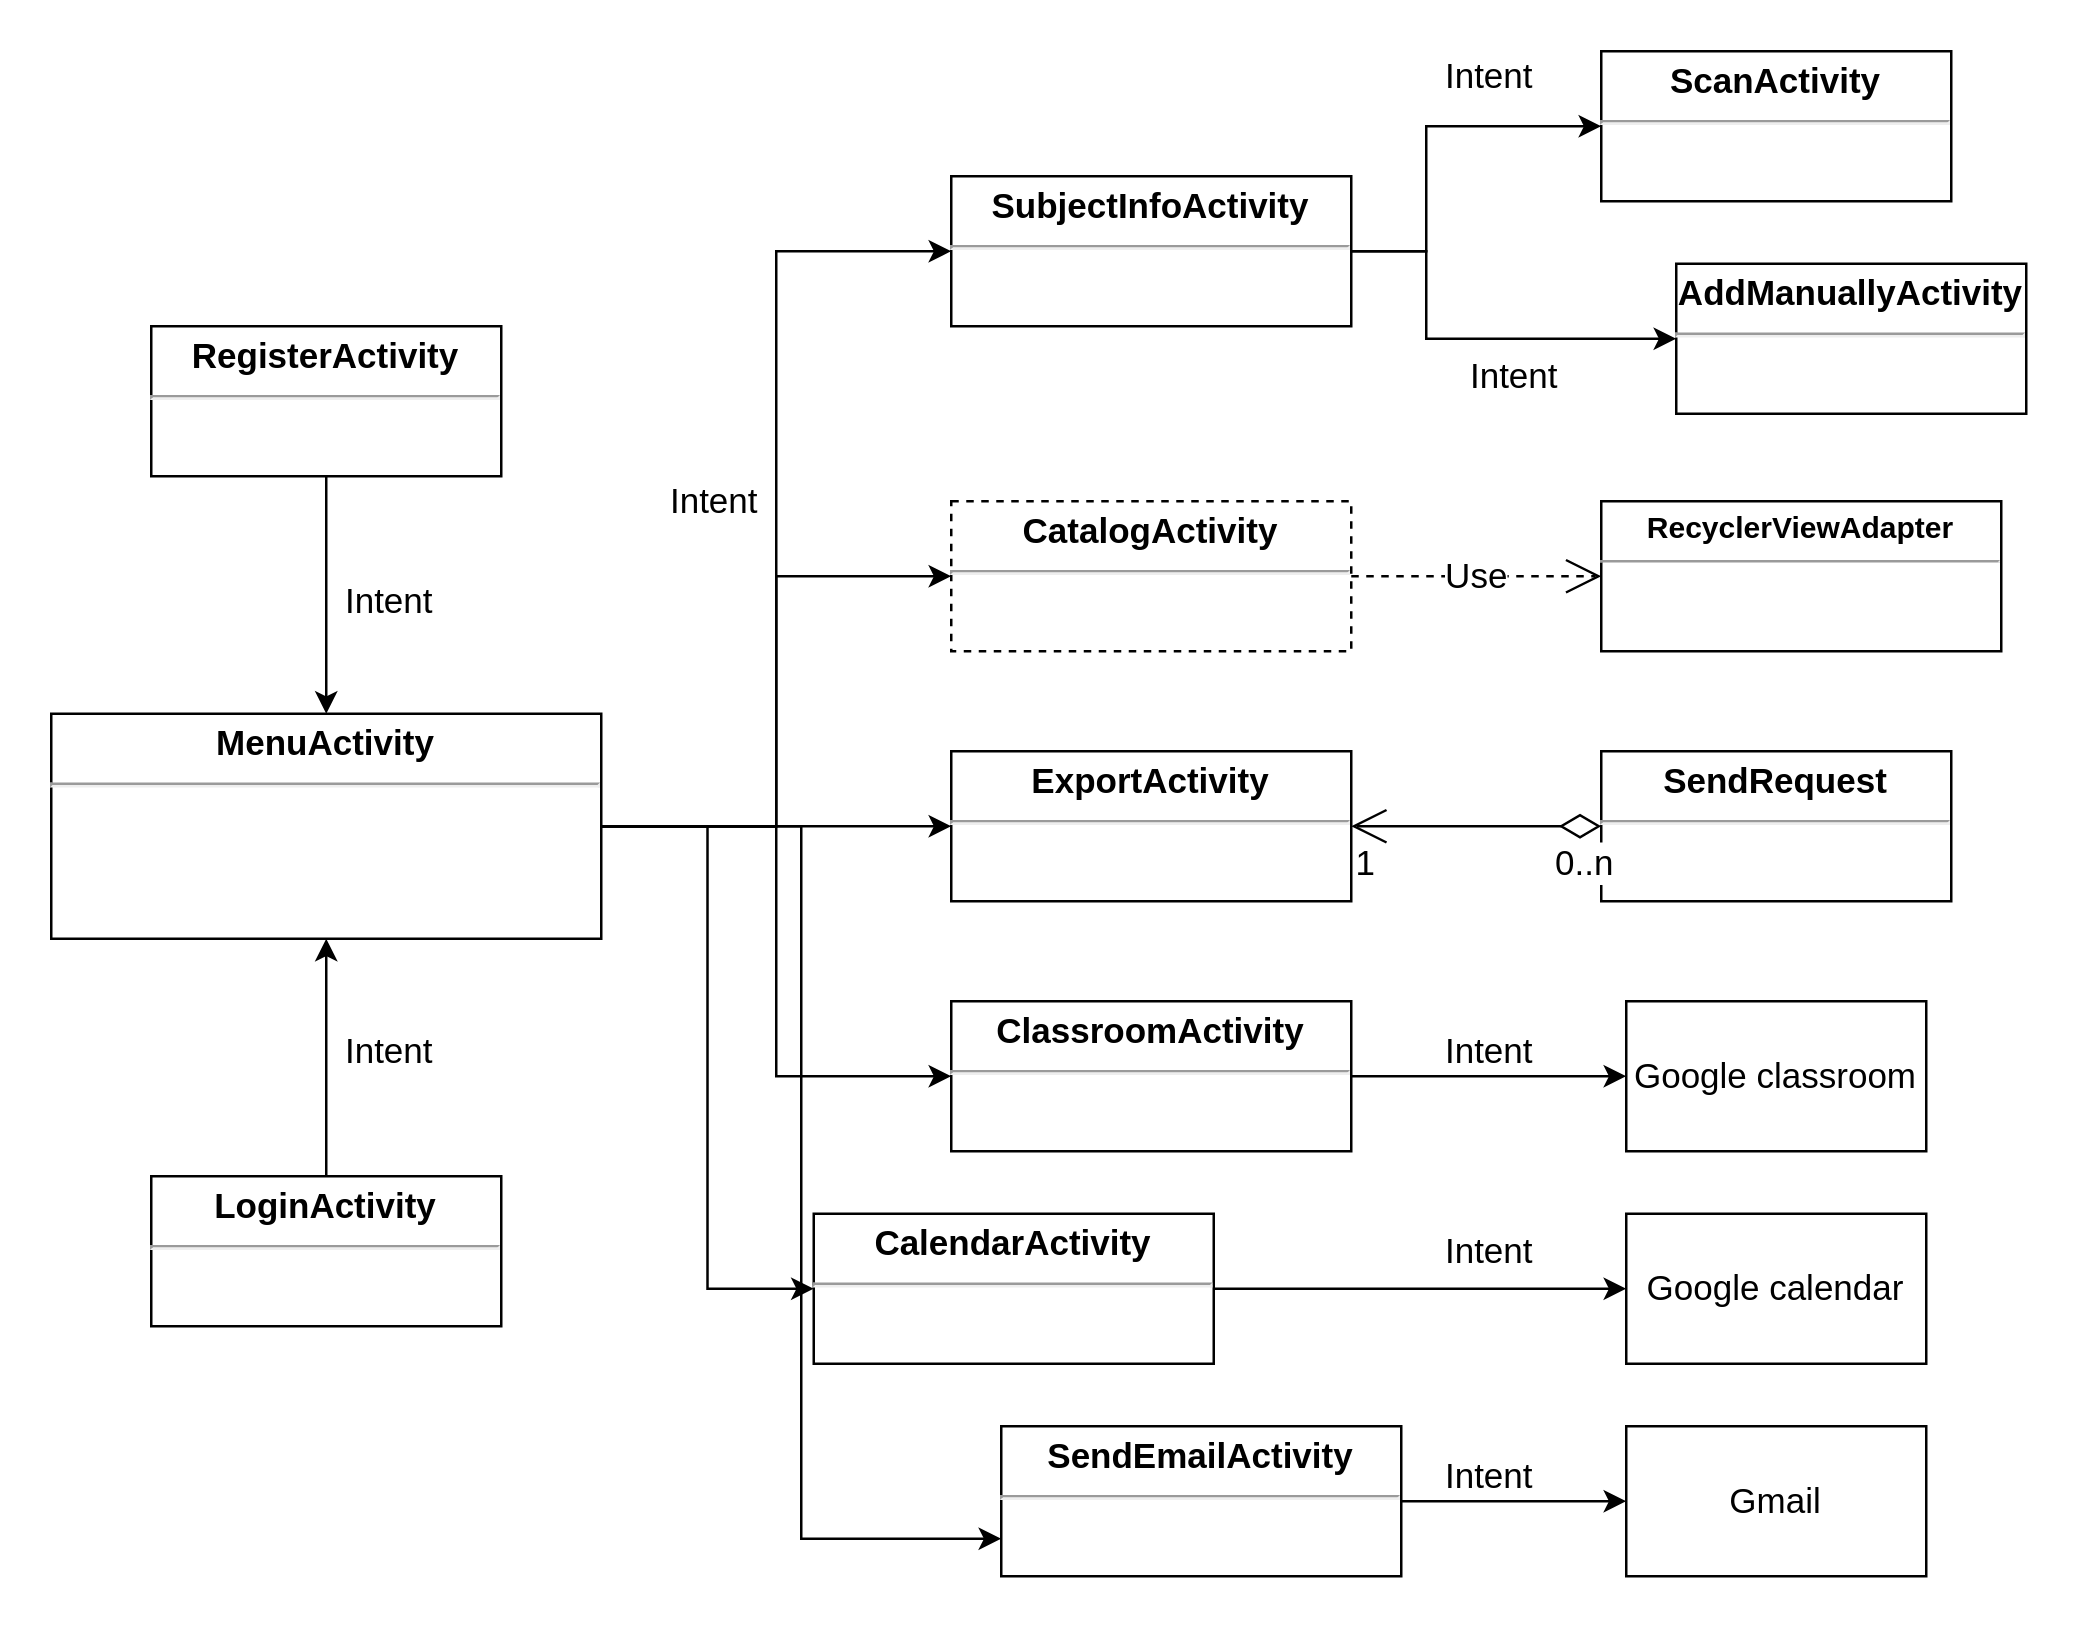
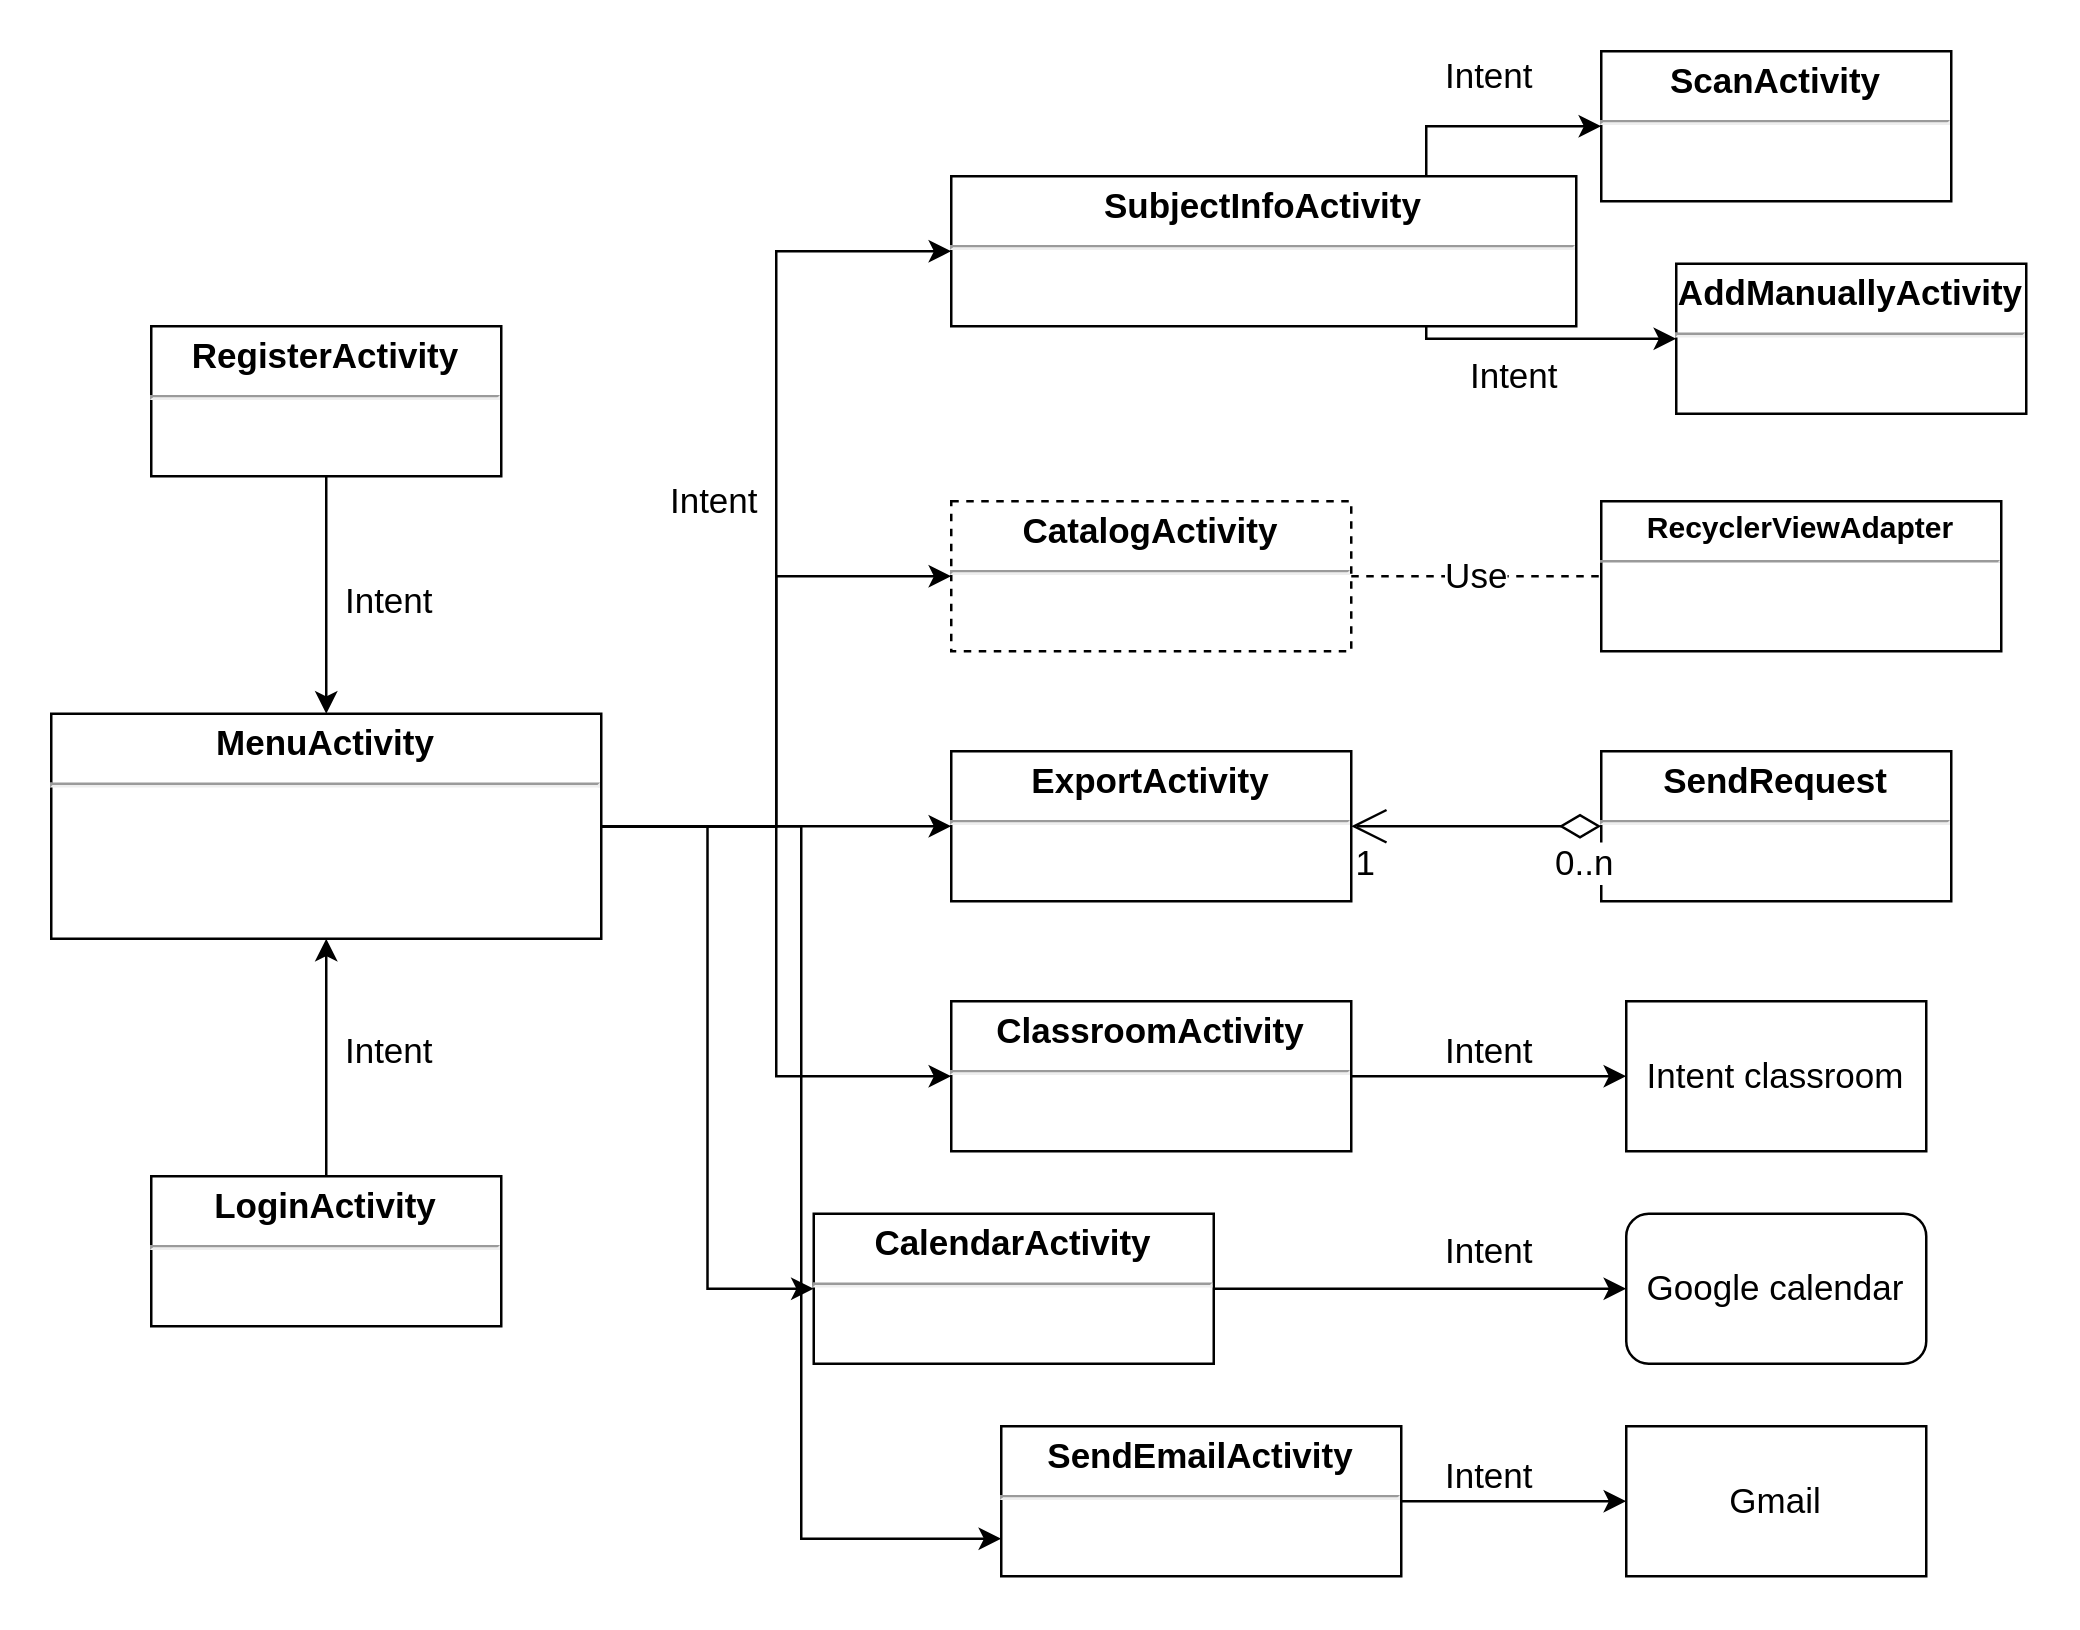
(1151, 251) -> (1264, 251)
(1592, 576) -> (1595, 576)
(1776, 1076) -> (1776, 1076)
(1776, 1289) -> (1776, 1289)
